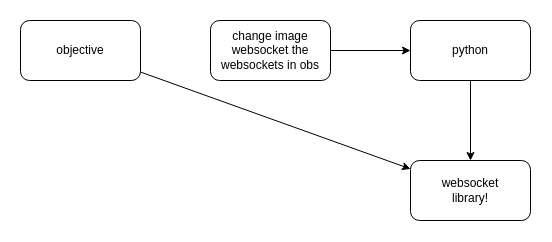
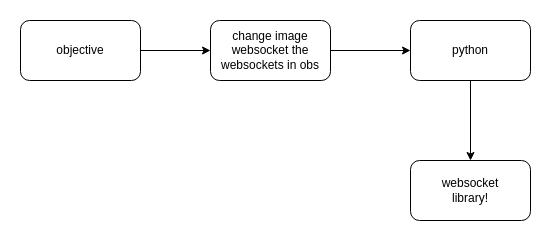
(273, 119) -> (172, 51)
